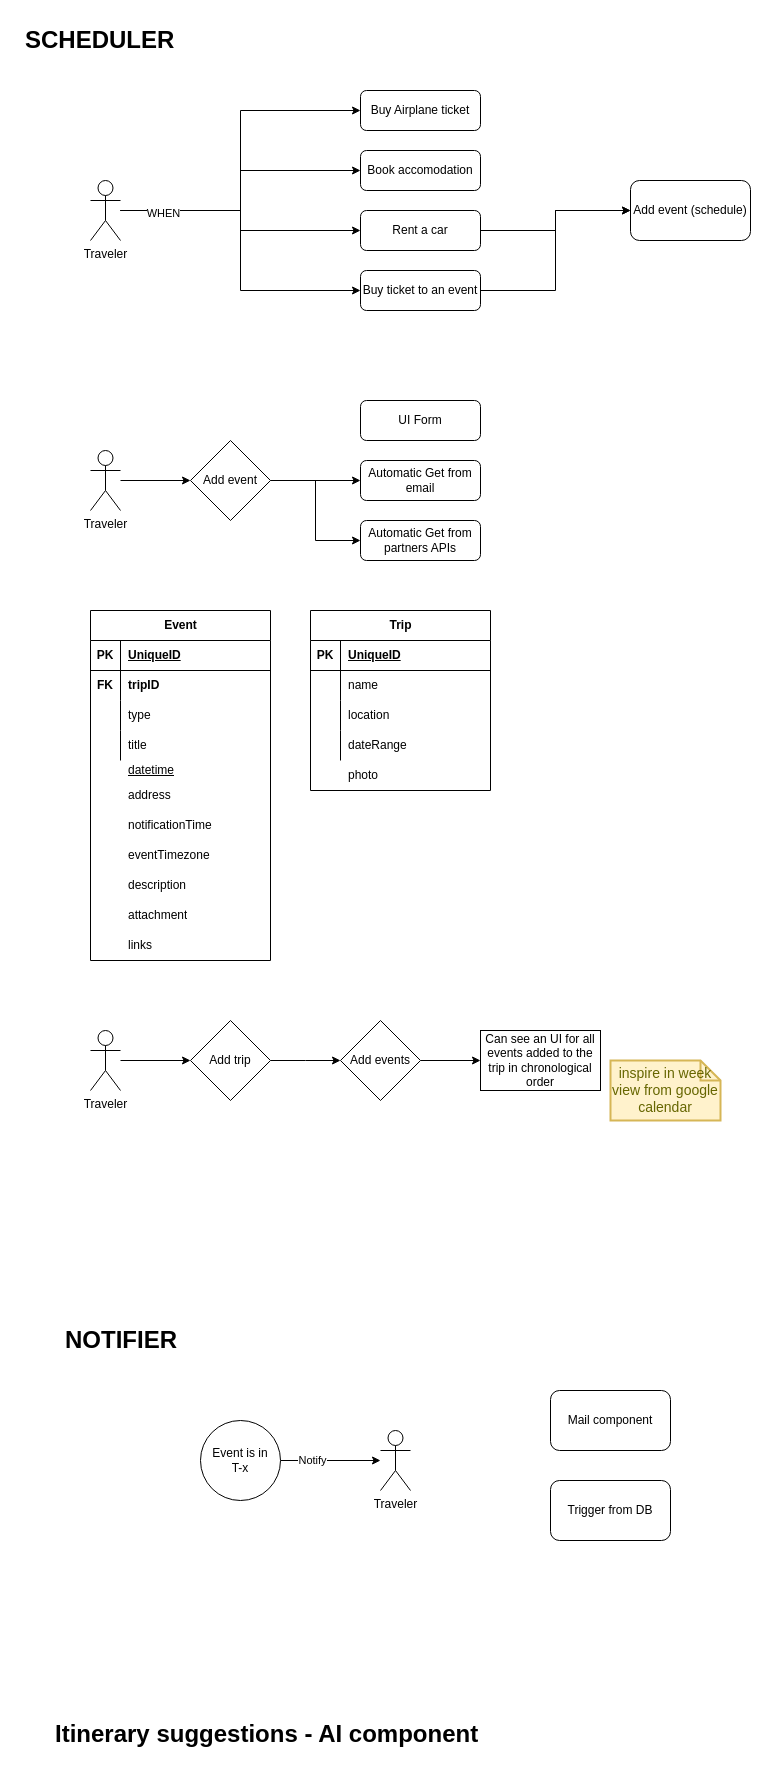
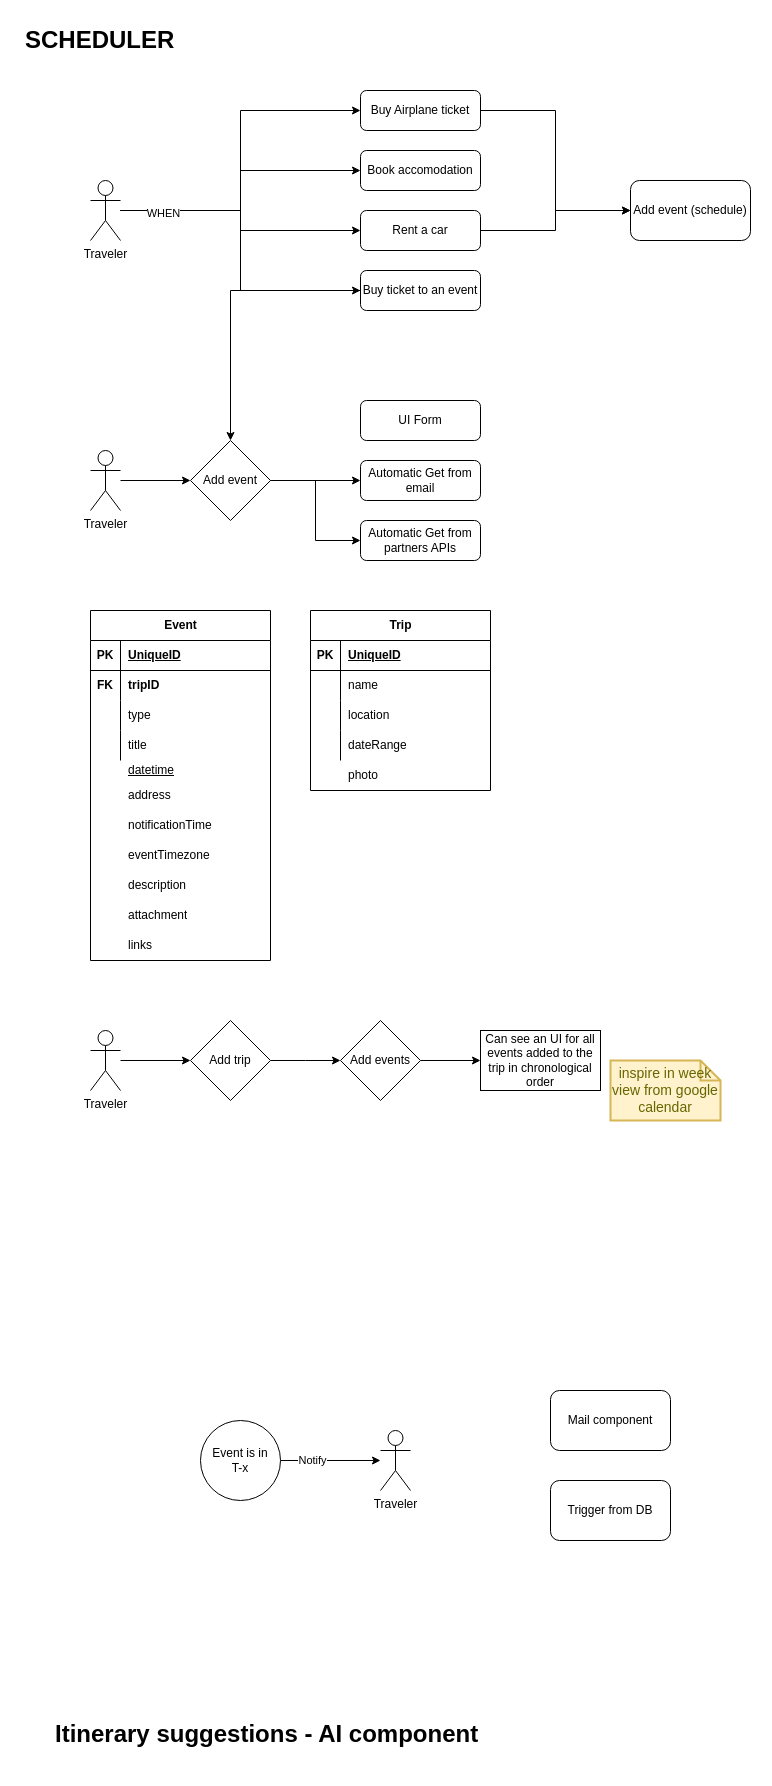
none -> (556, 122)
(548, 291) -> (231, 358)
(156, 1346) -> none
